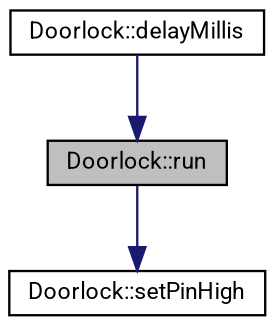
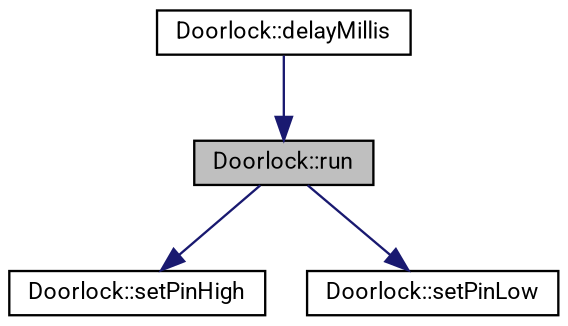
none -> (433, 293)
